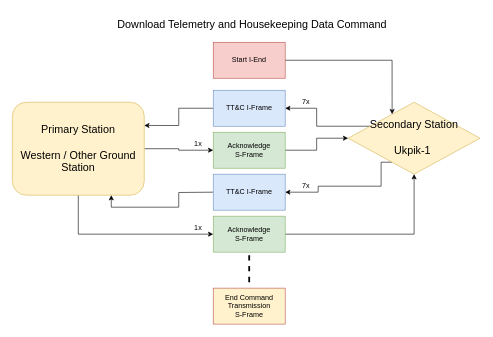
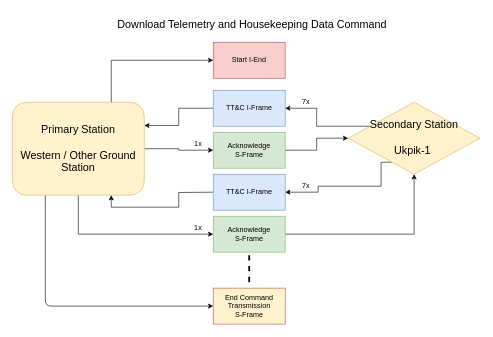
none -> (111, 60)
(391, 60) -> none
none -> (45, 301)
